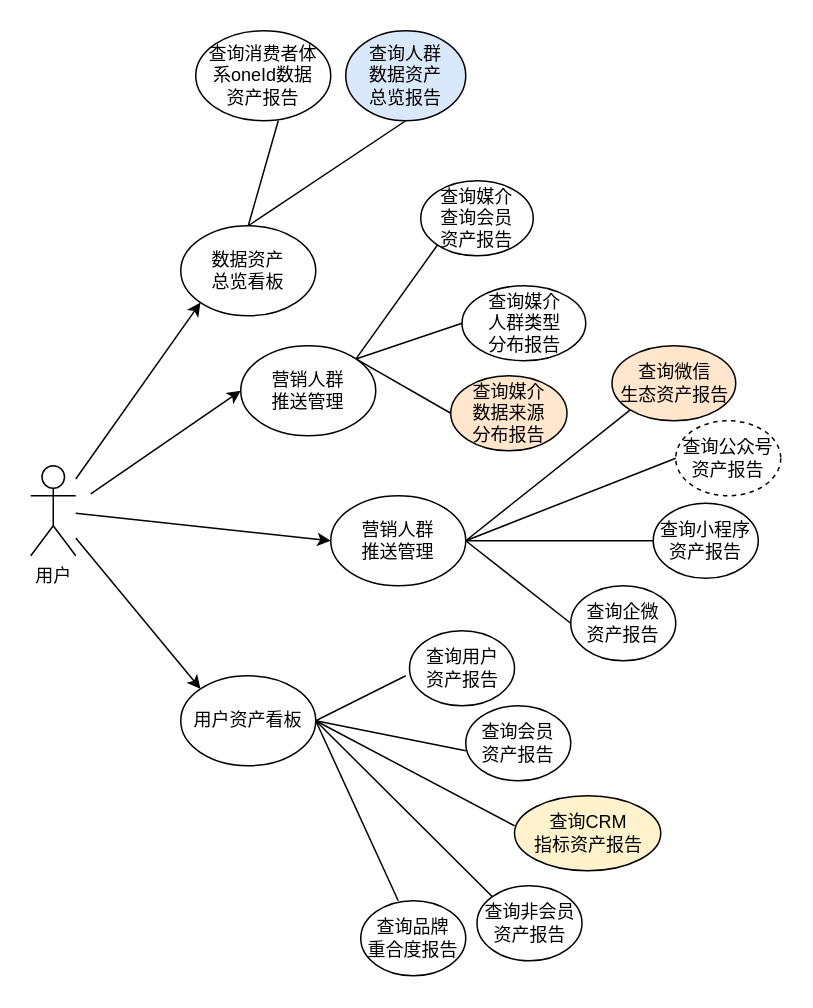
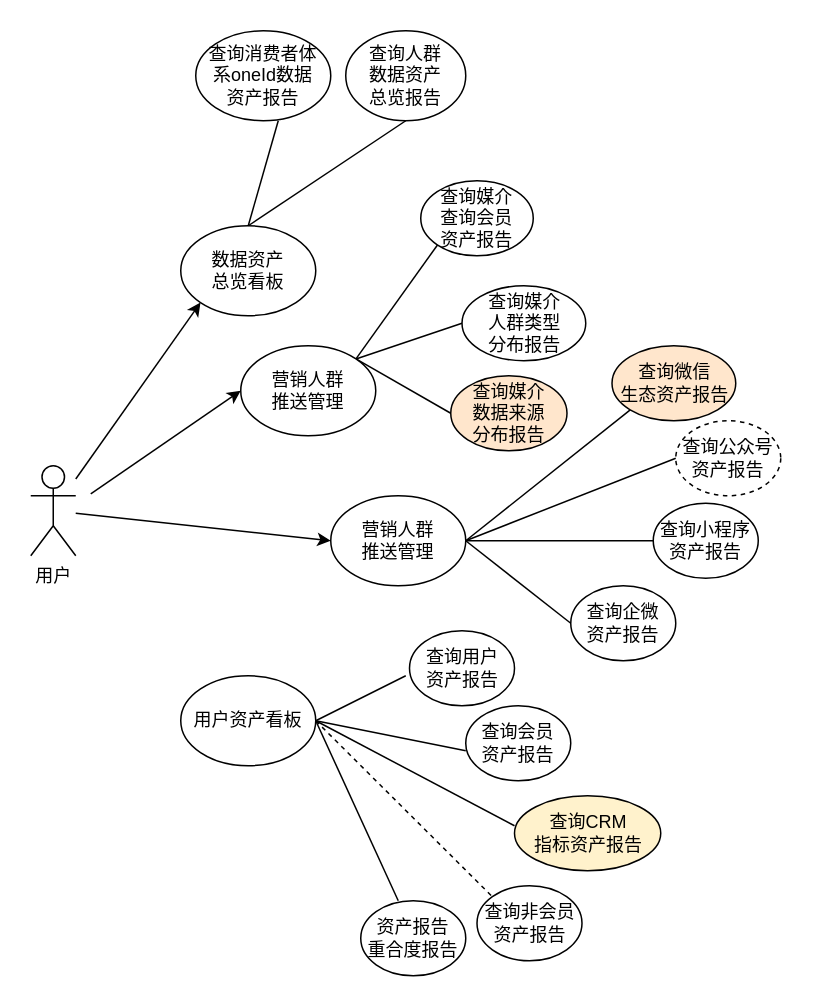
(406, 76) -> (406, 76)
(135, 610) -> none
(406, 811) -> (406, 811)
(413, 938) -> (413, 938)
